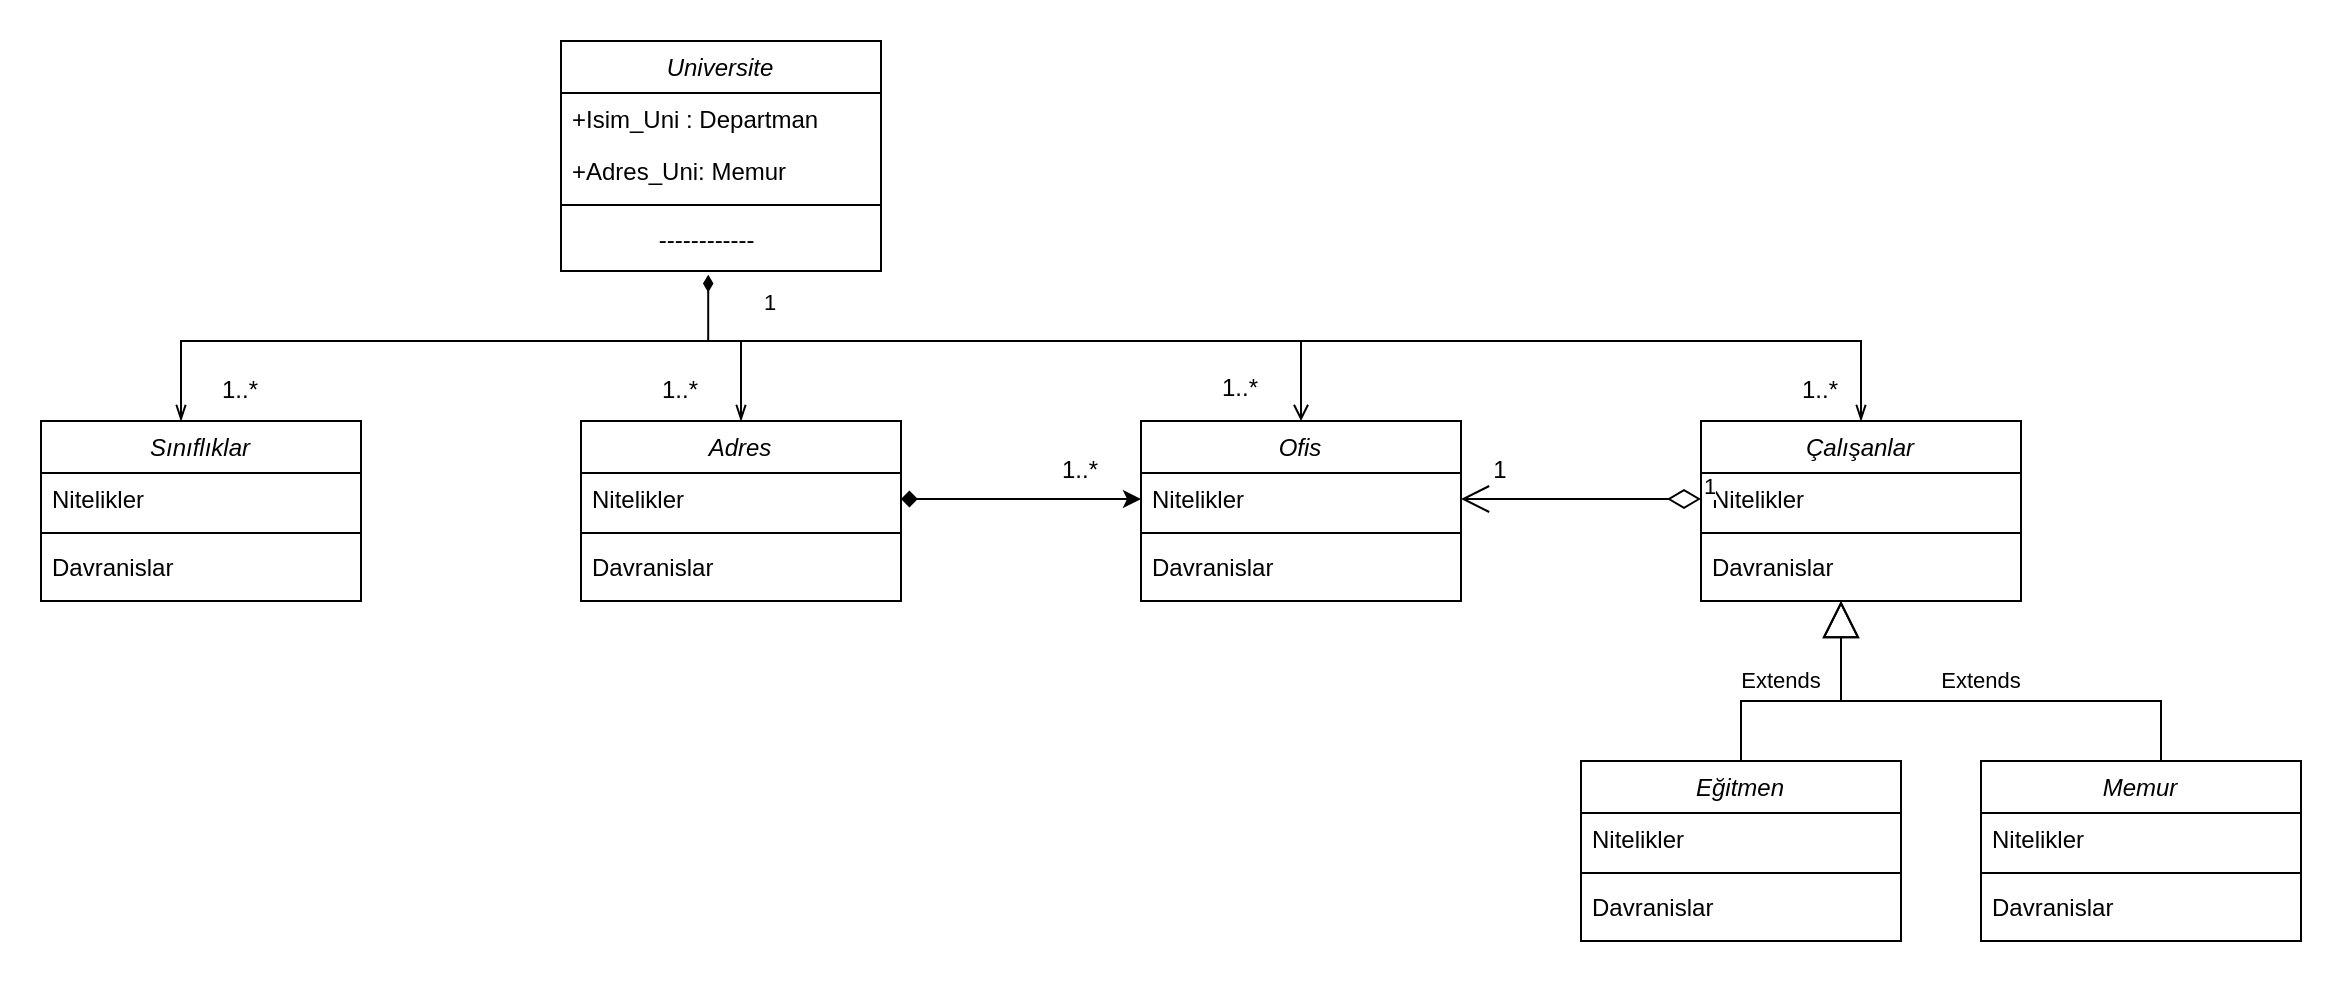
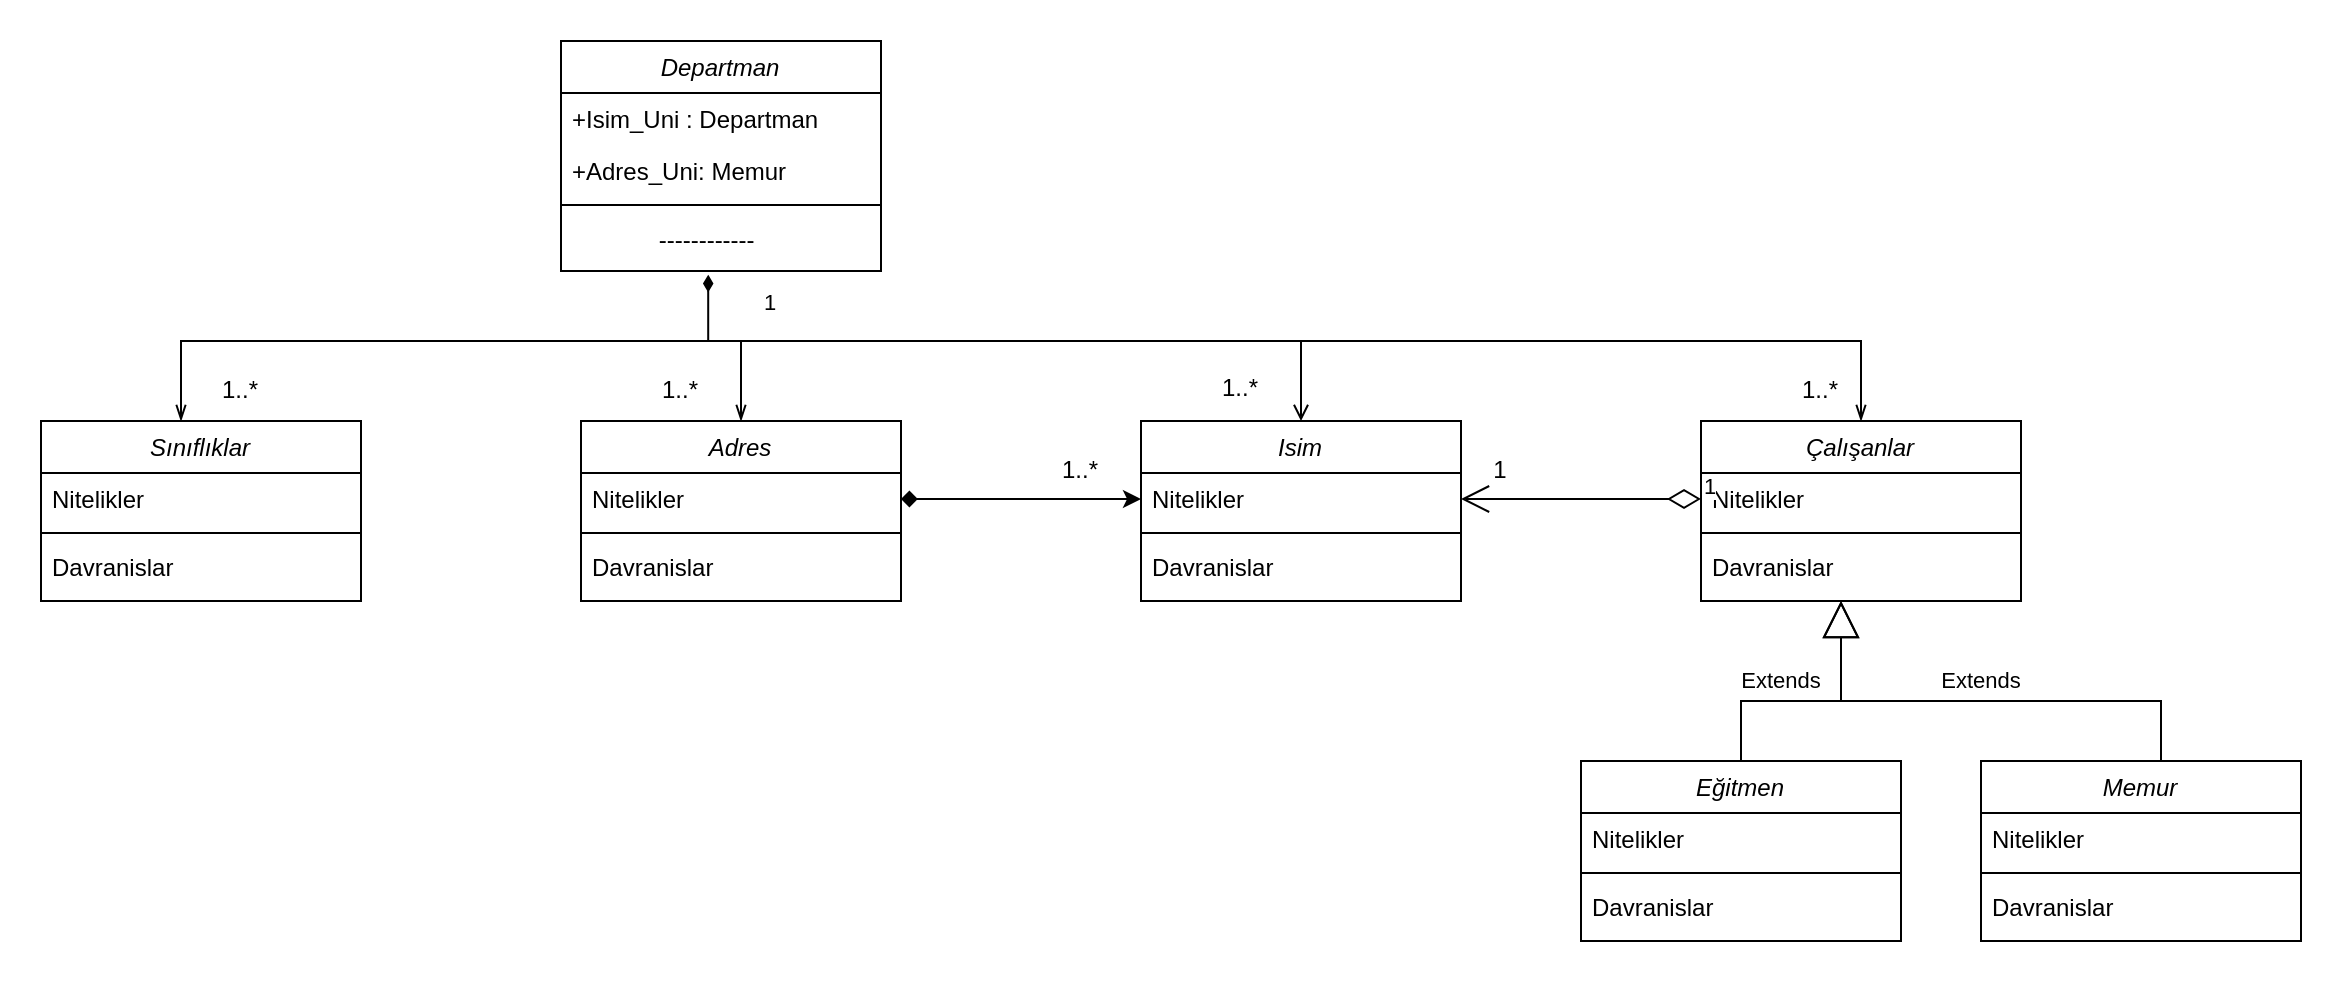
(720, 68) -> (720, 68)
(1300, 448) -> (1300, 448)
